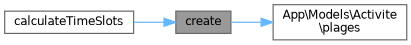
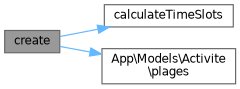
(149, 22) -> (79, 33)
